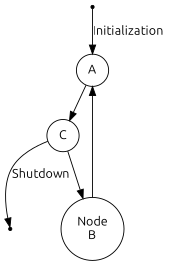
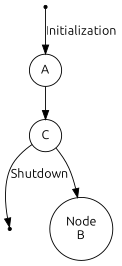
(93, 146) -> none
